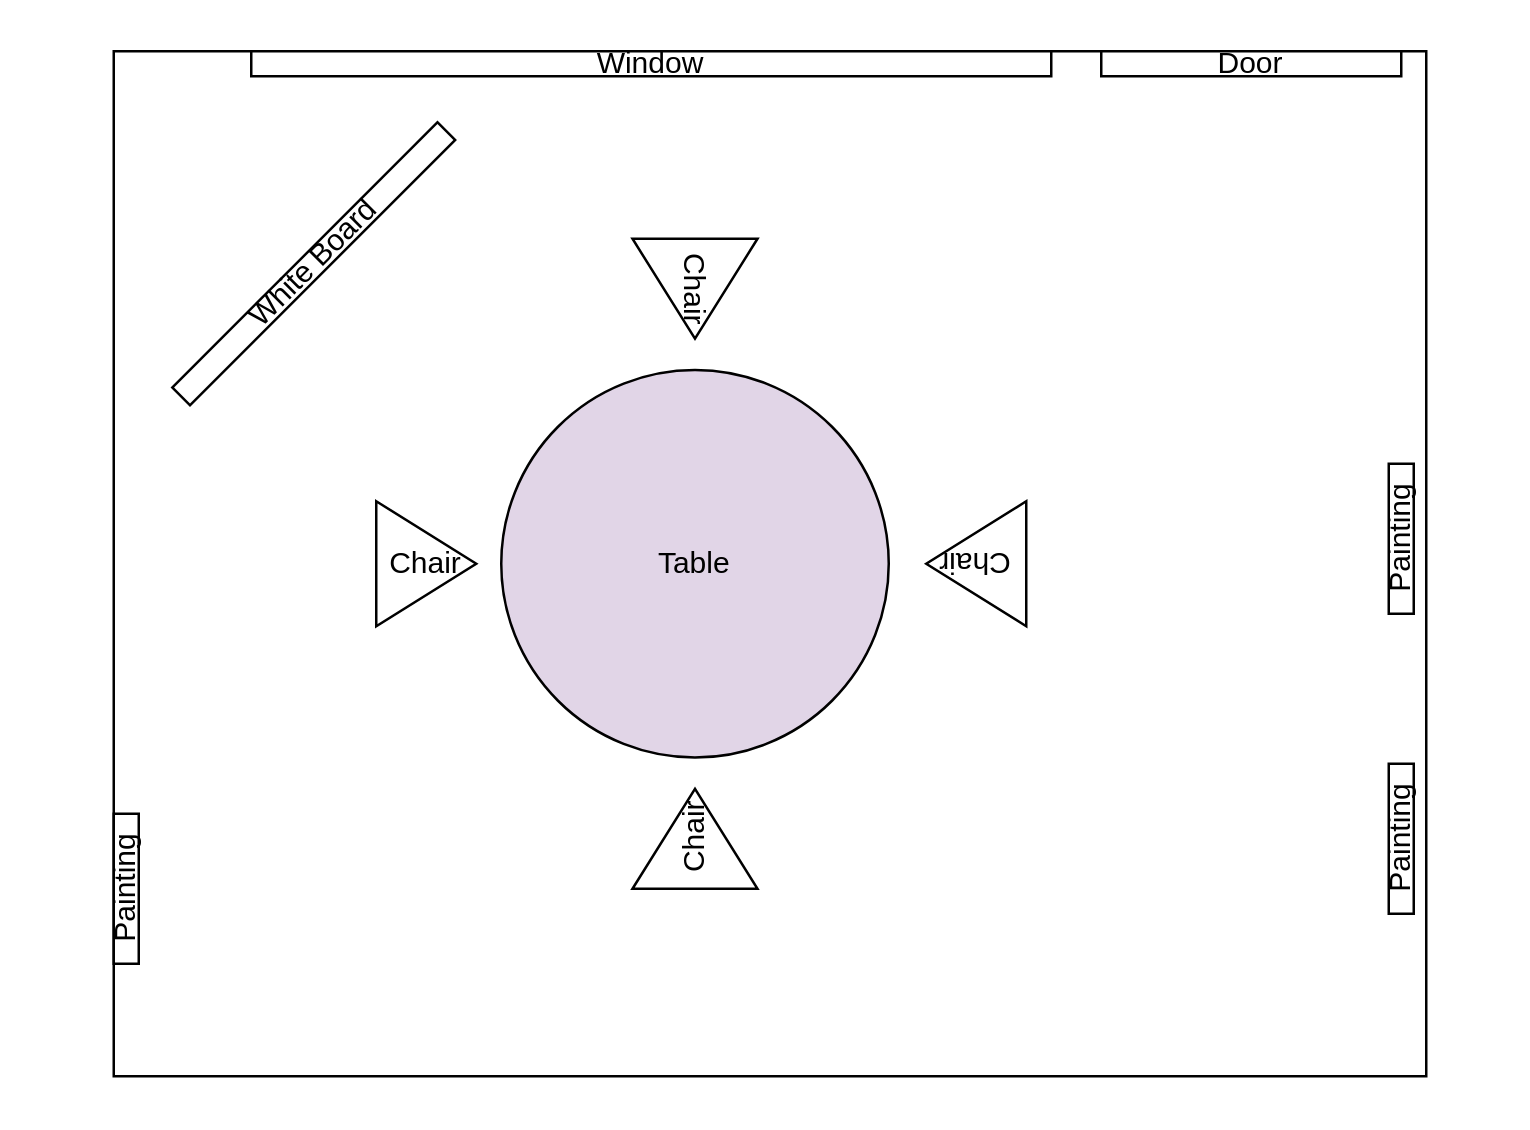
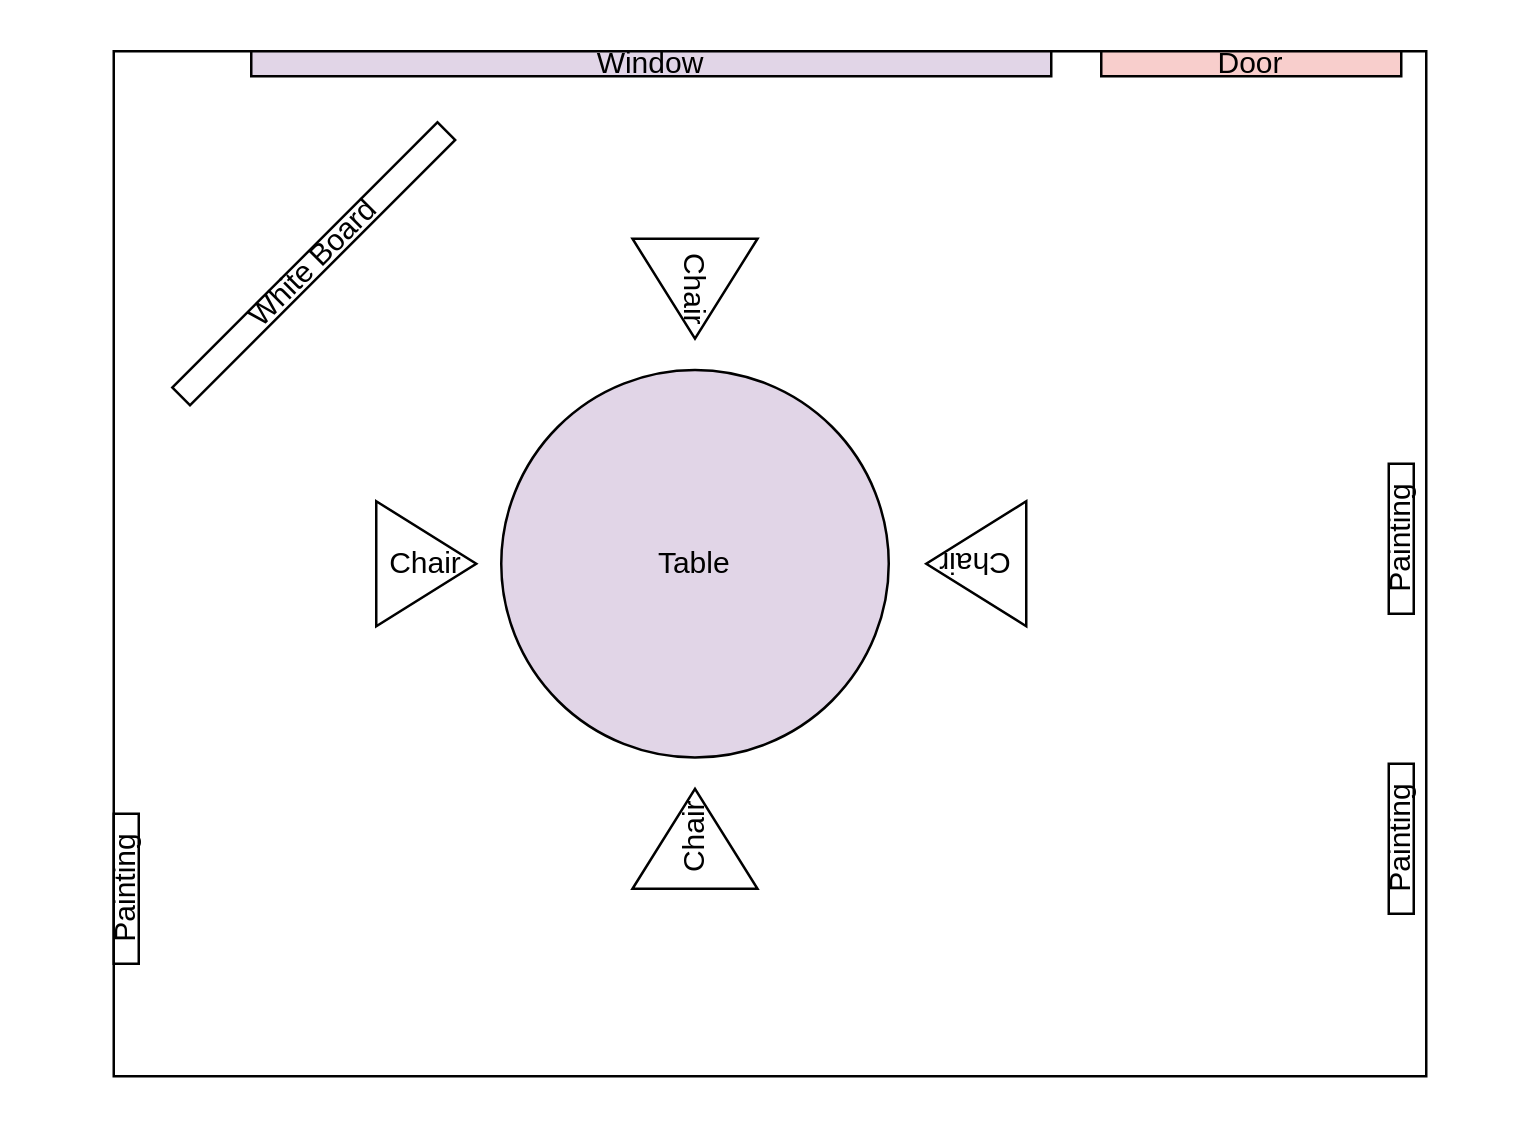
(651, 64) -> (651, 64)
(1251, 64) -> (1251, 64)
